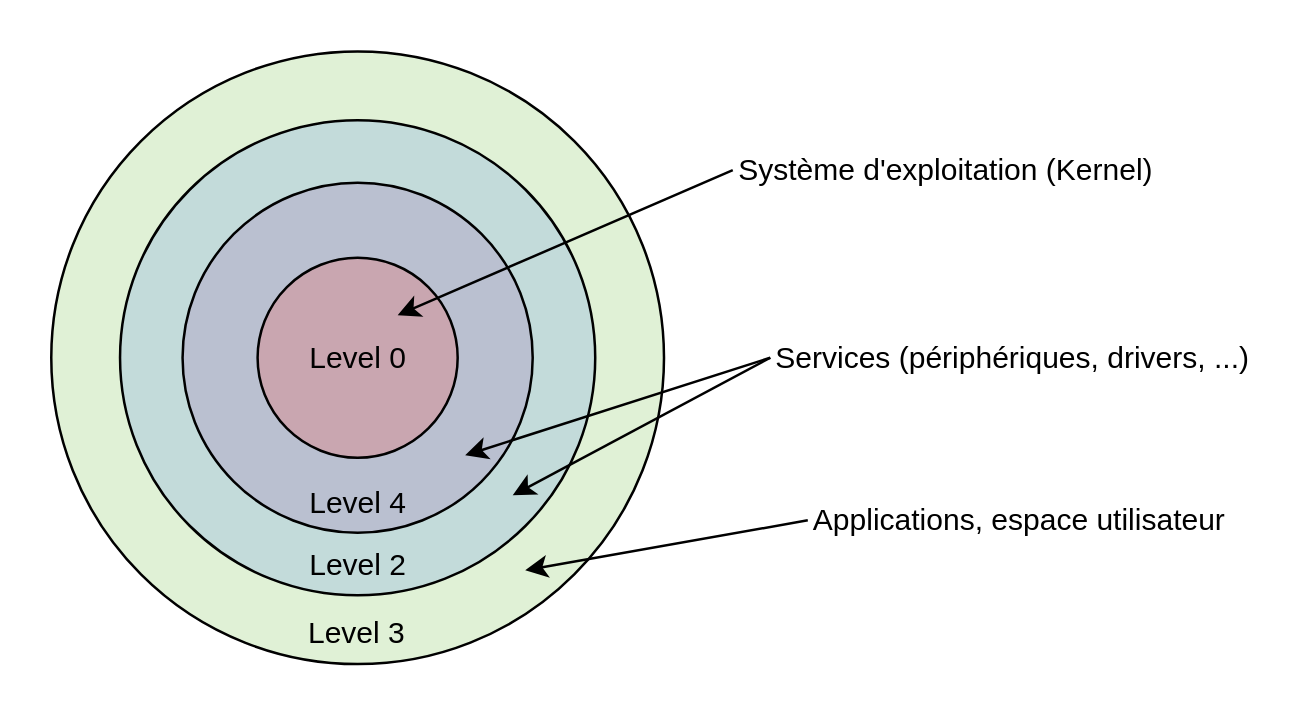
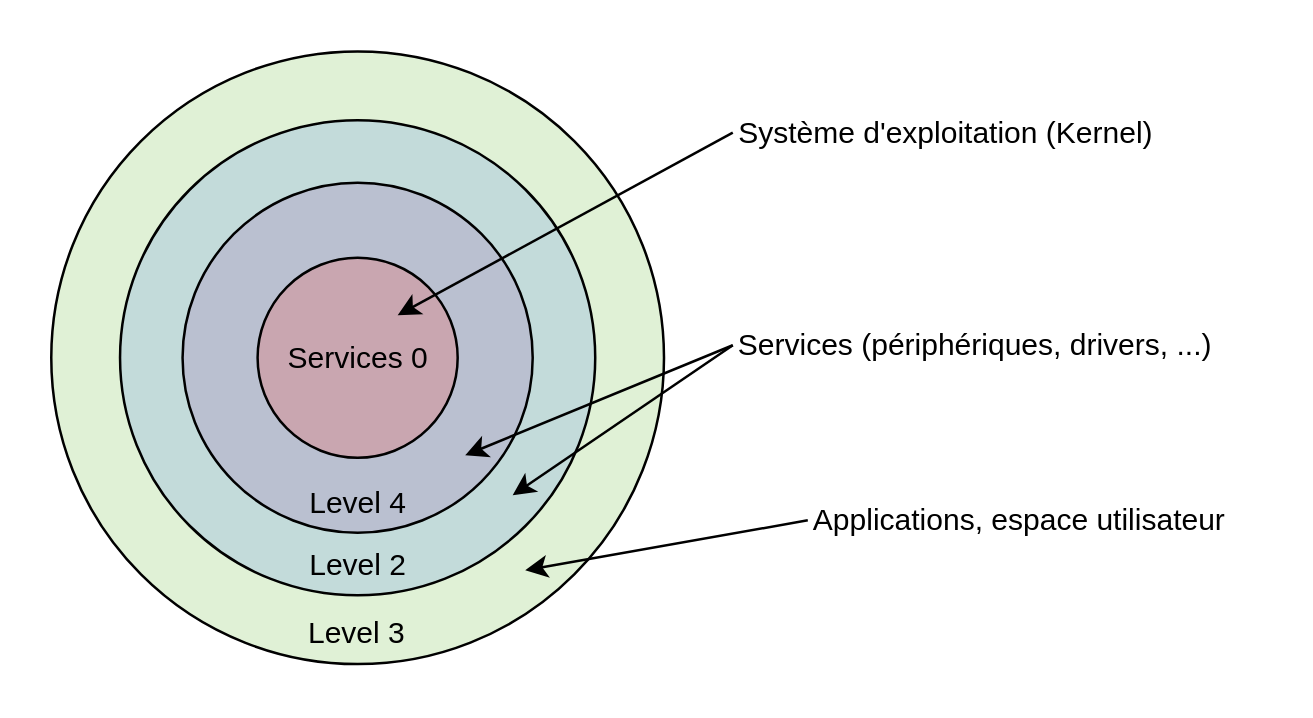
(945, 170) -> (945, 133)
(1033, 358) -> (995, 345)
(359, 359) -> (359, 359)
